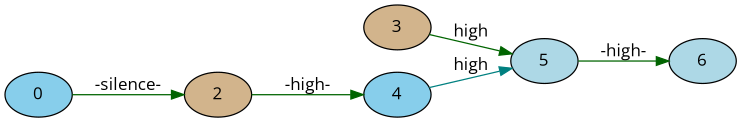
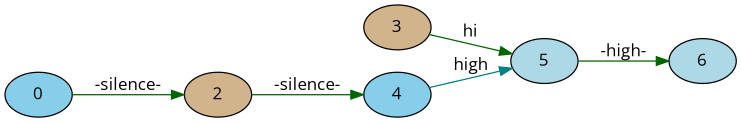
(471, 32) -> (471, 32)
(308, 85) -> (308, 85)
